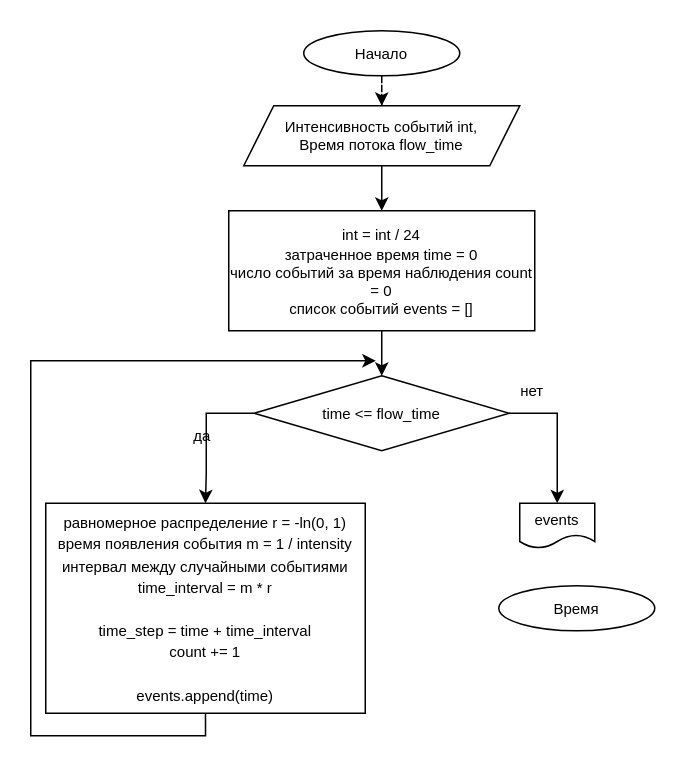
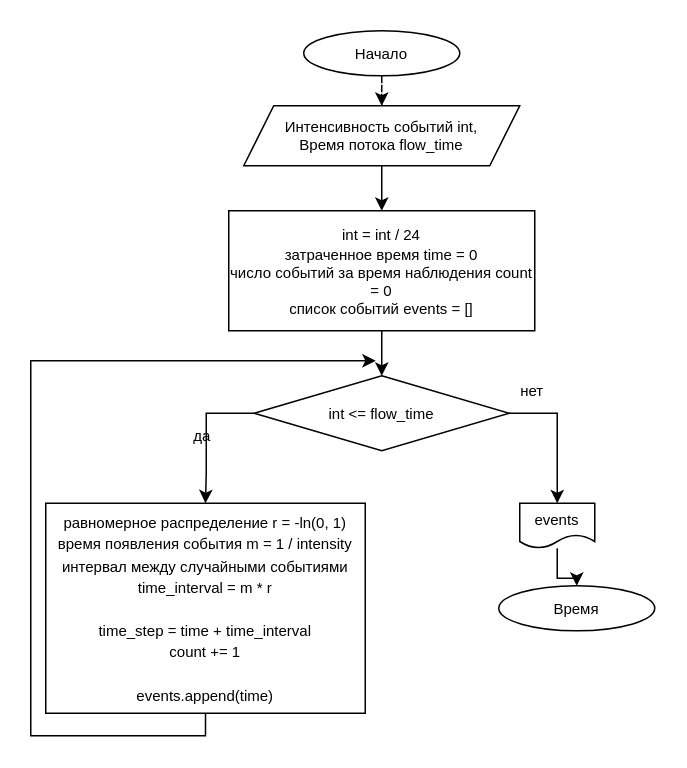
(382, 413) -> (382, 413)
none -> (557, 573)
